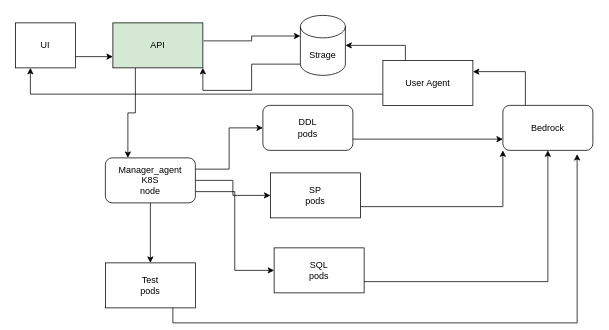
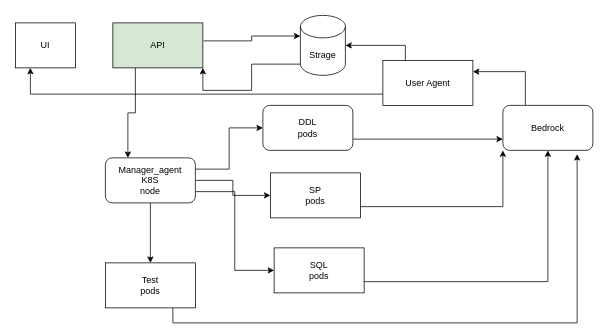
(92, 57) -> none
